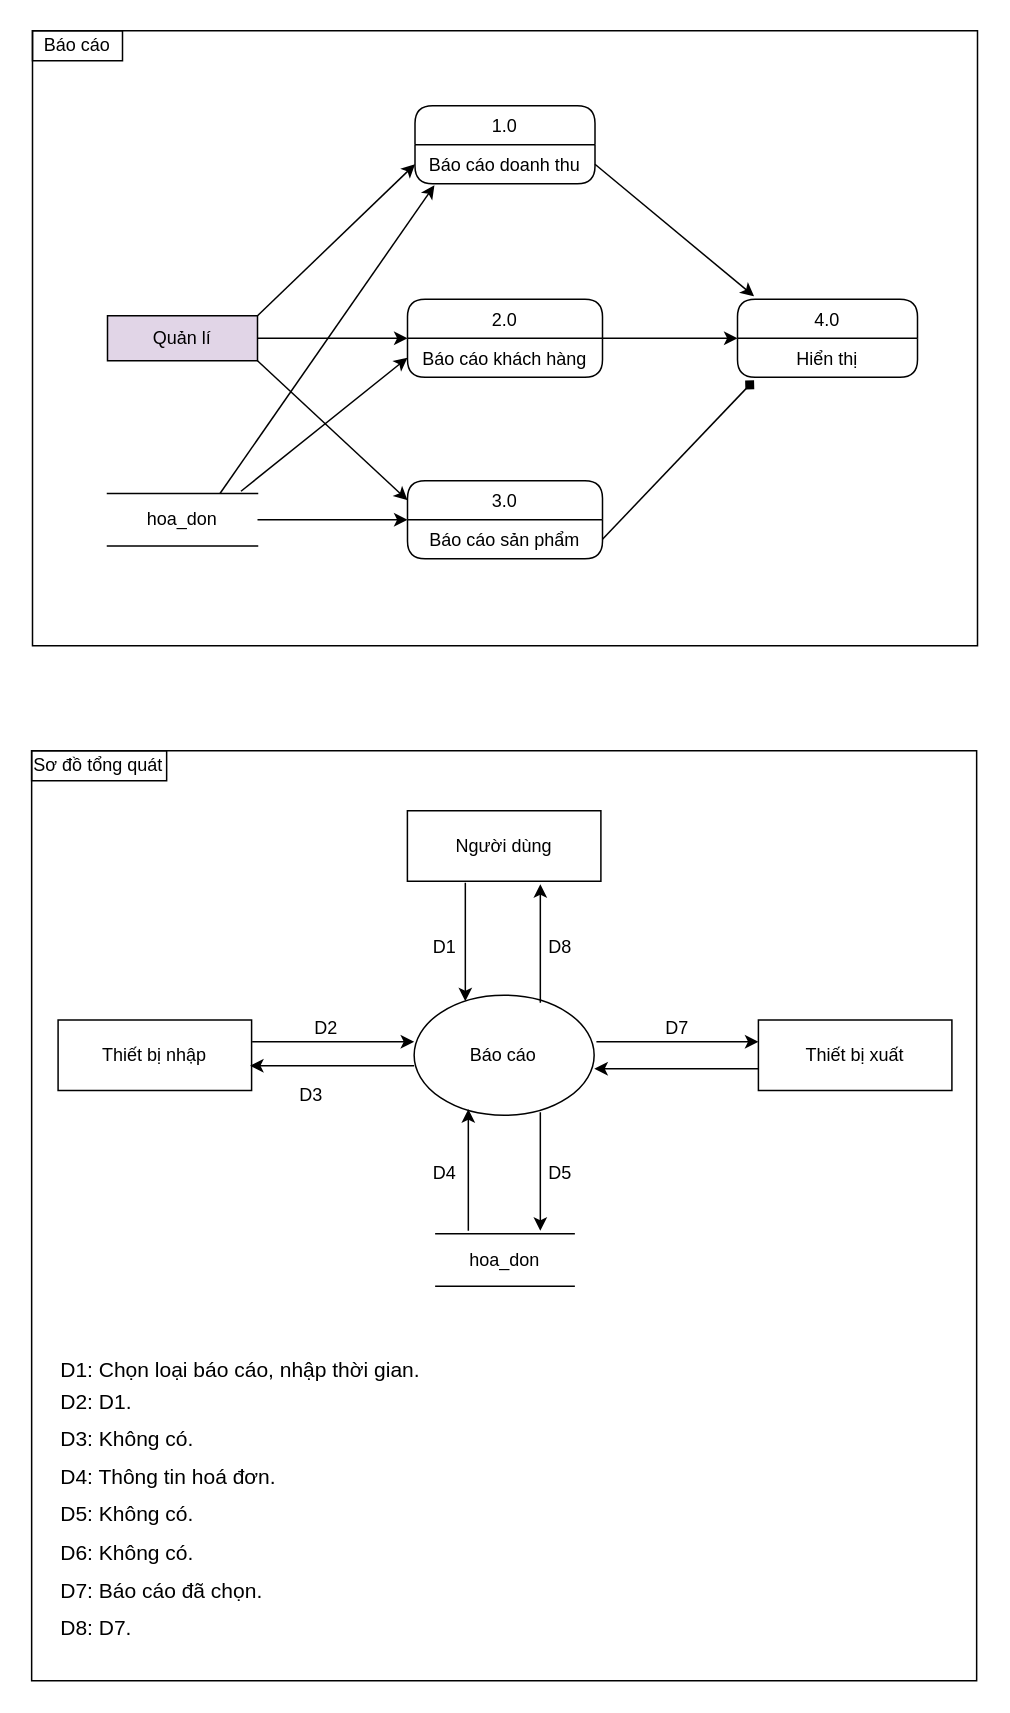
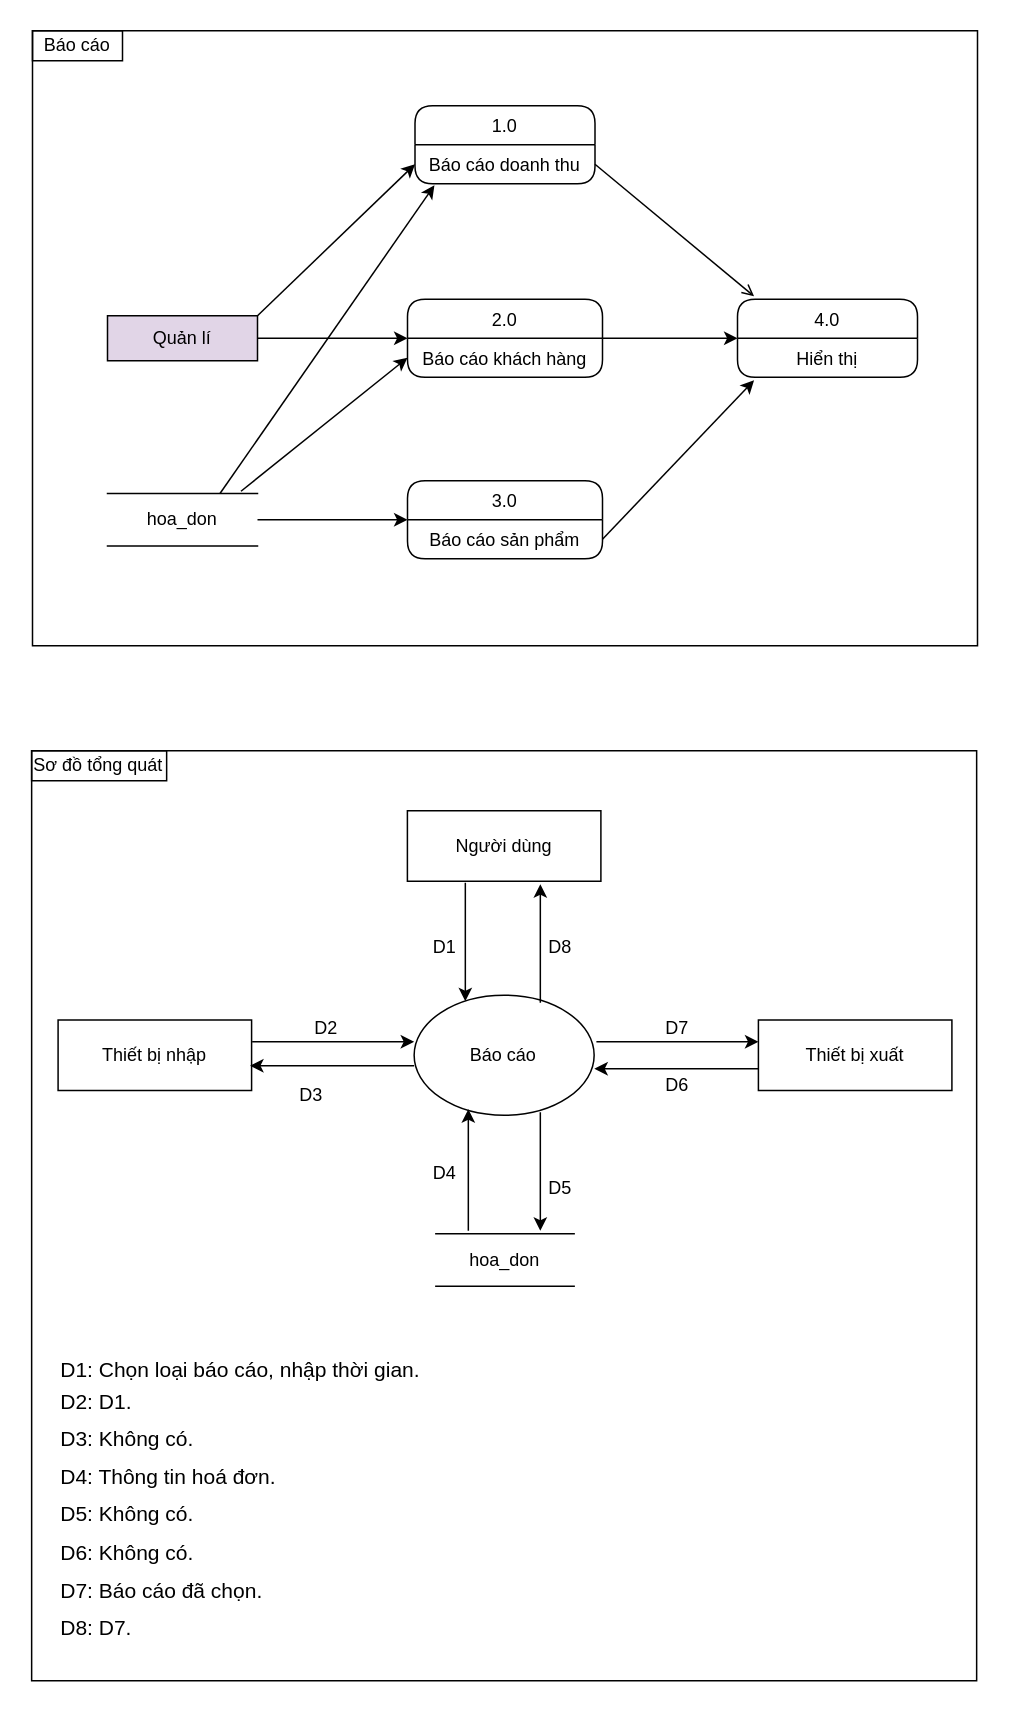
(745, 289) -> (746, 290)
(746, 389) -> (747, 388)
(328, 427) -> none
none -> (677, 1085)
(560, 1174) -> (560, 1189)
